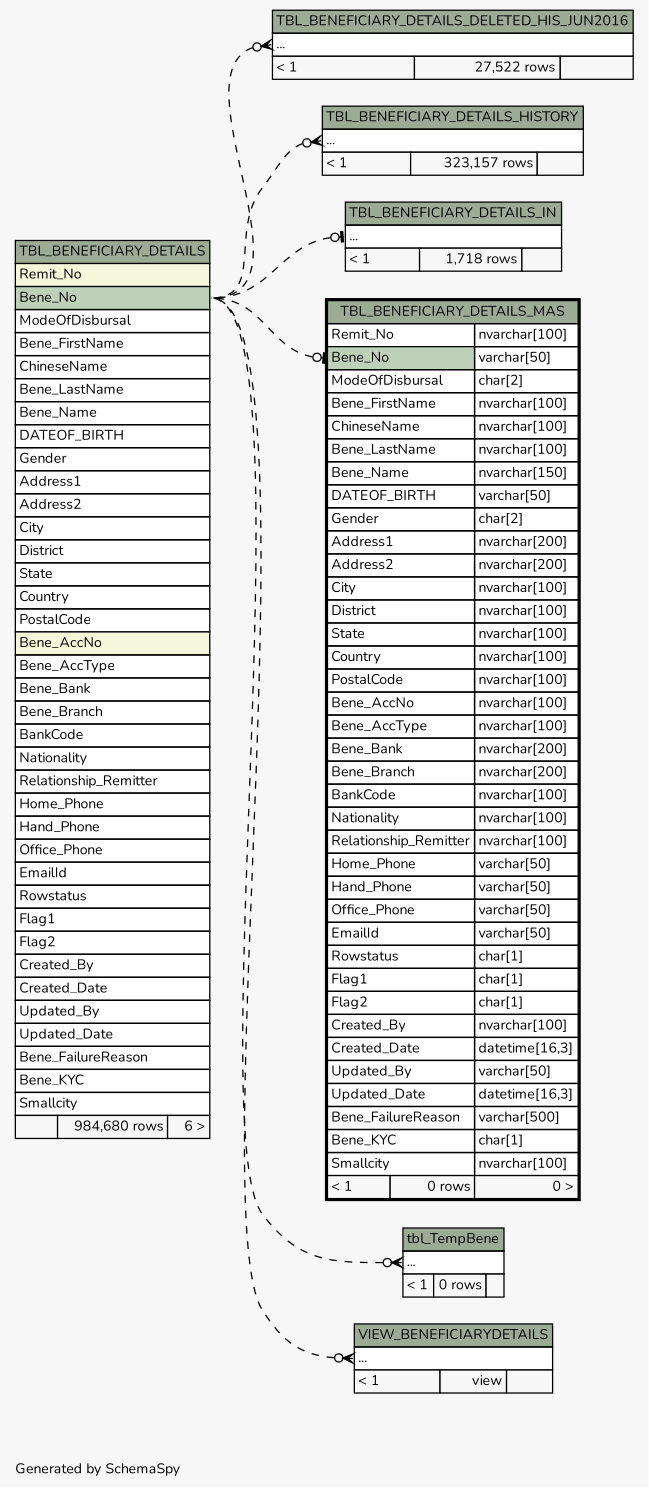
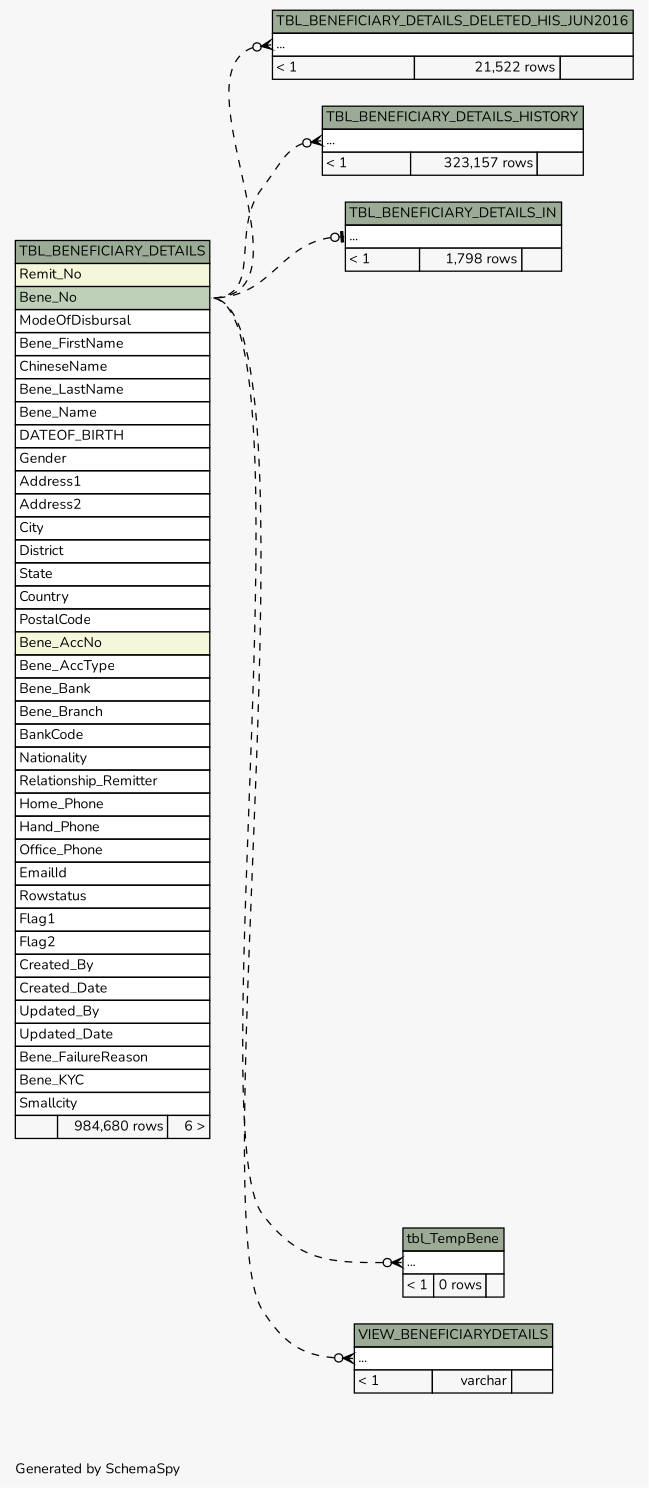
(516, 67) -> (516, 67)
(482, 259) -> (482, 259)
(453, 750) -> none
(487, 1381) -> (484, 1381)
